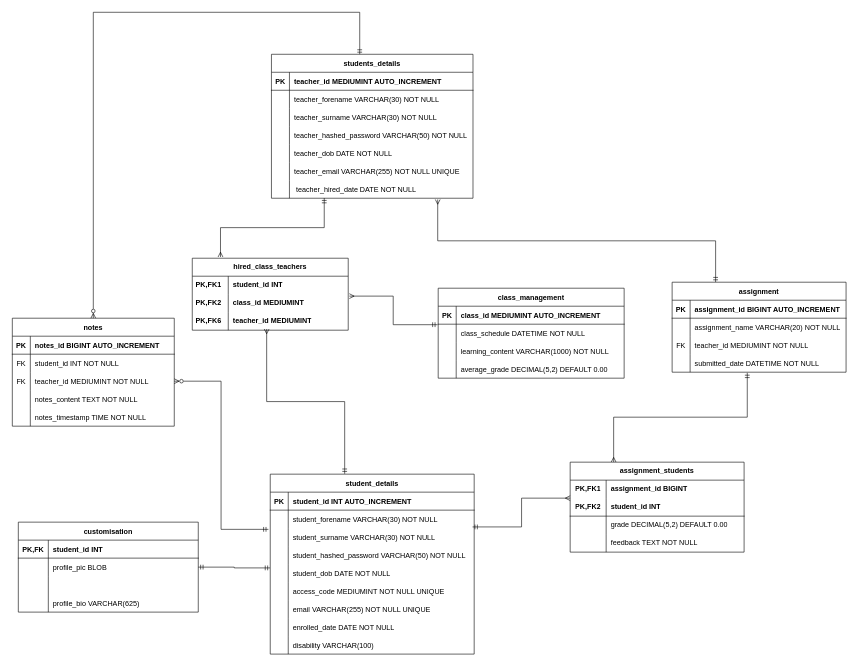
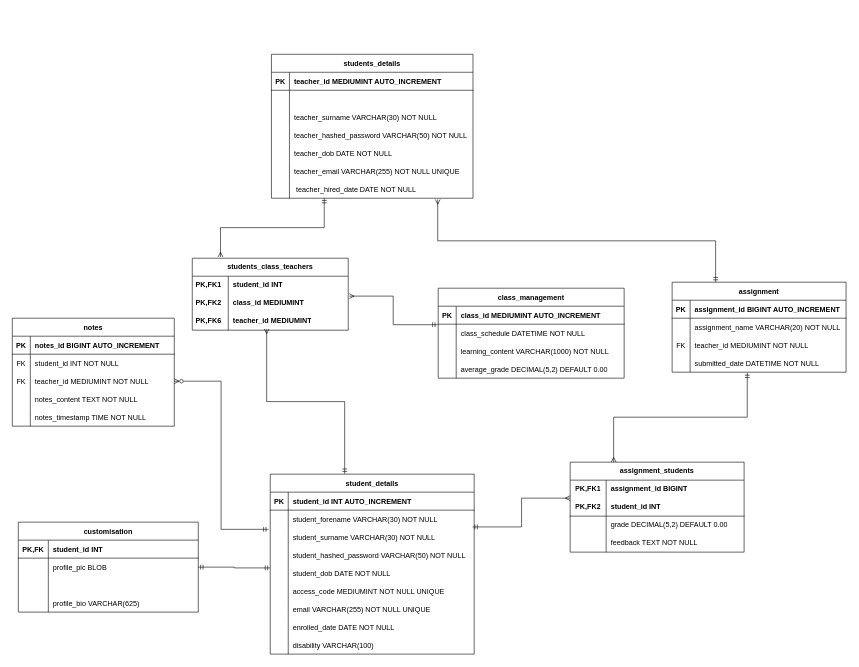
(99, 12) -> none
(381, 99) -> none
(270, 267) -> (270, 267)
